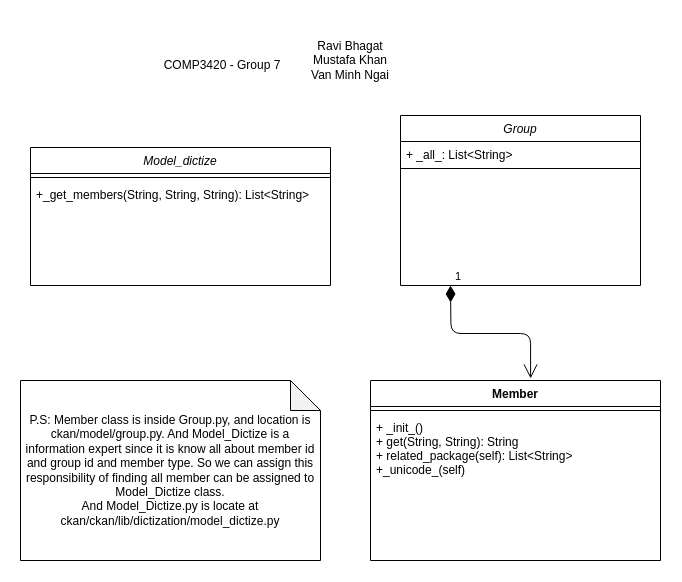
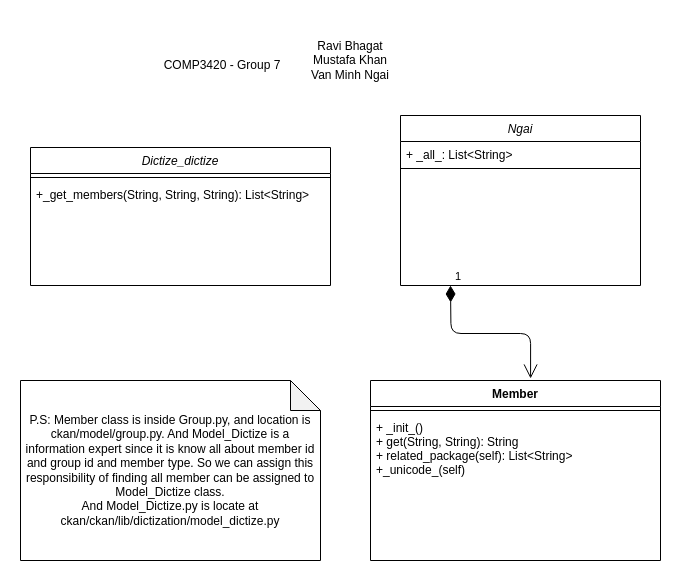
(520, 129) -> (520, 129)
(180, 161) -> (180, 161)
